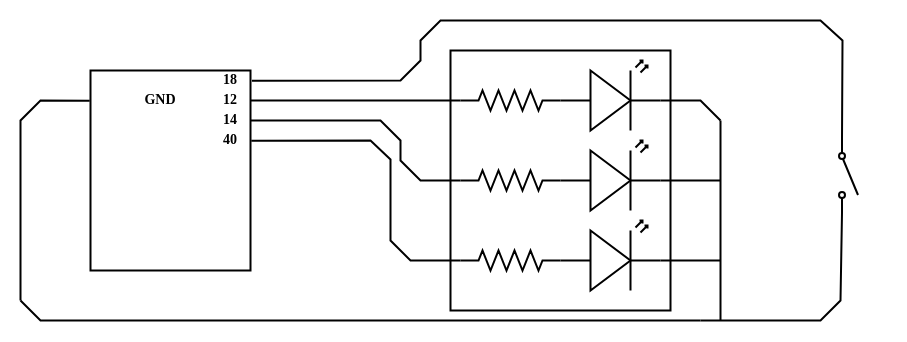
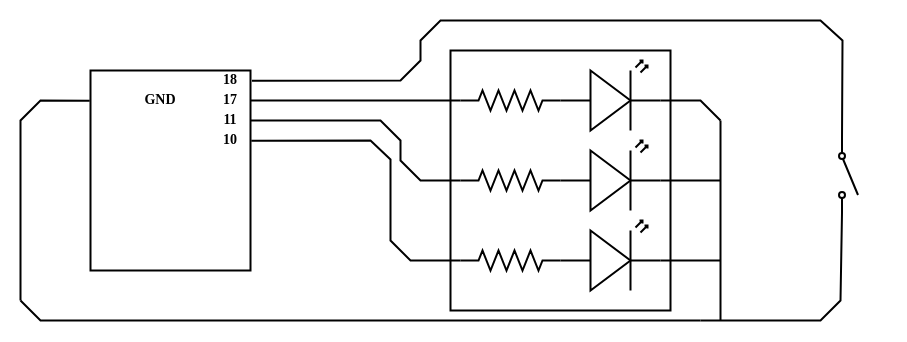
(231, 101) -> (231, 101)
(231, 121) -> (231, 121)
(231, 141) -> (231, 141)
